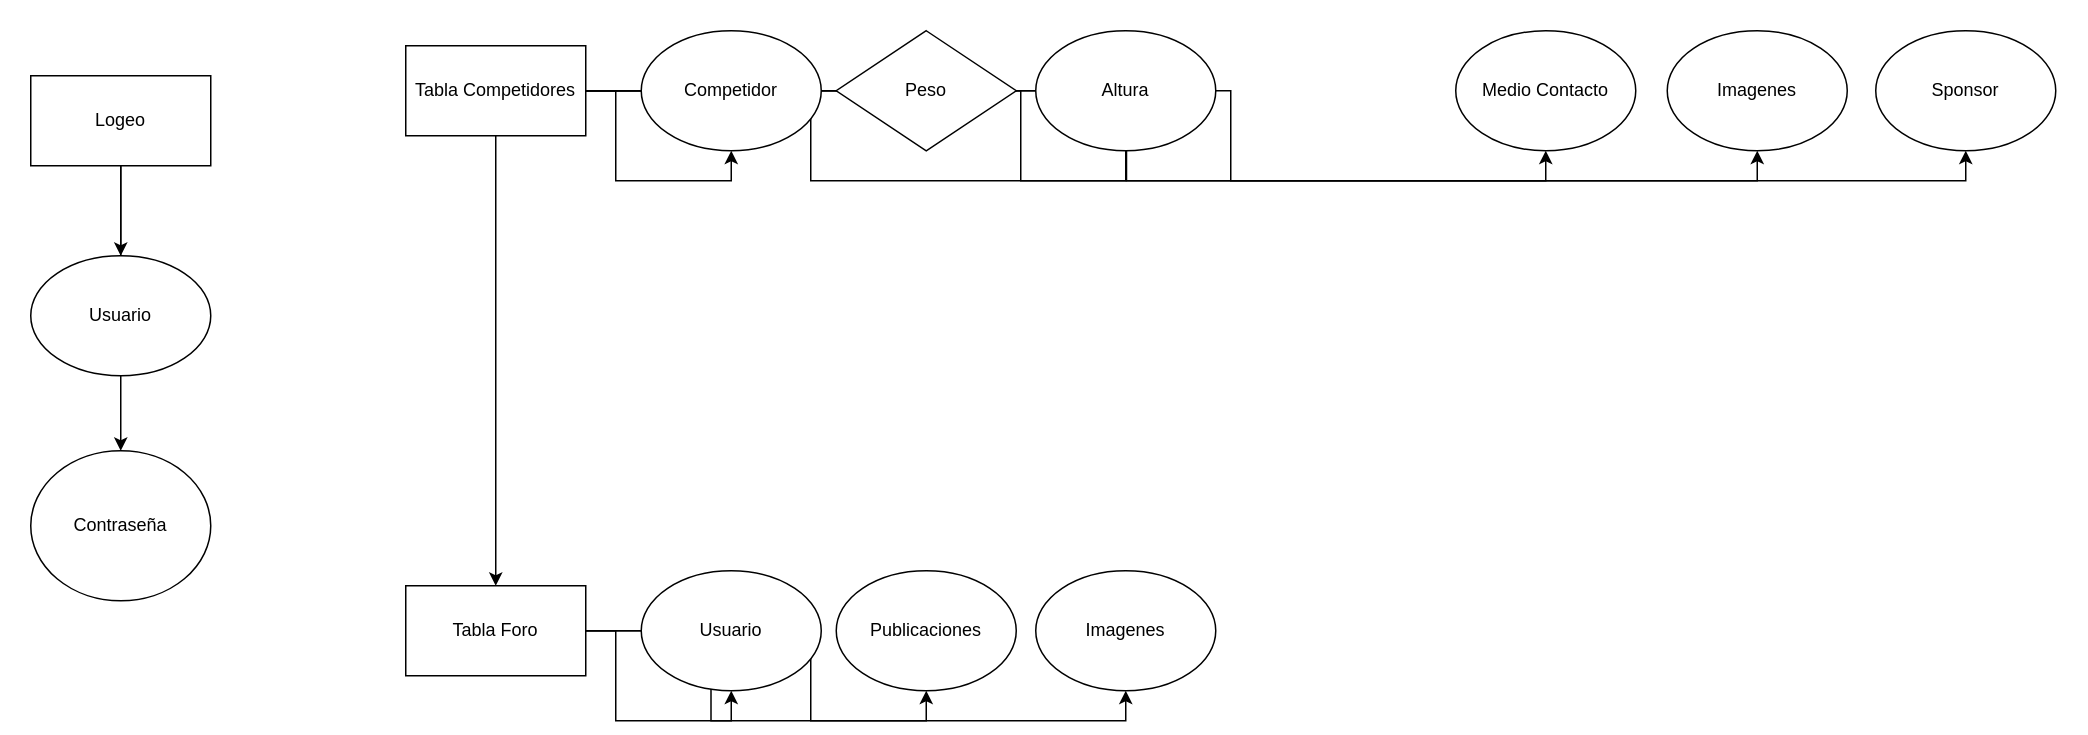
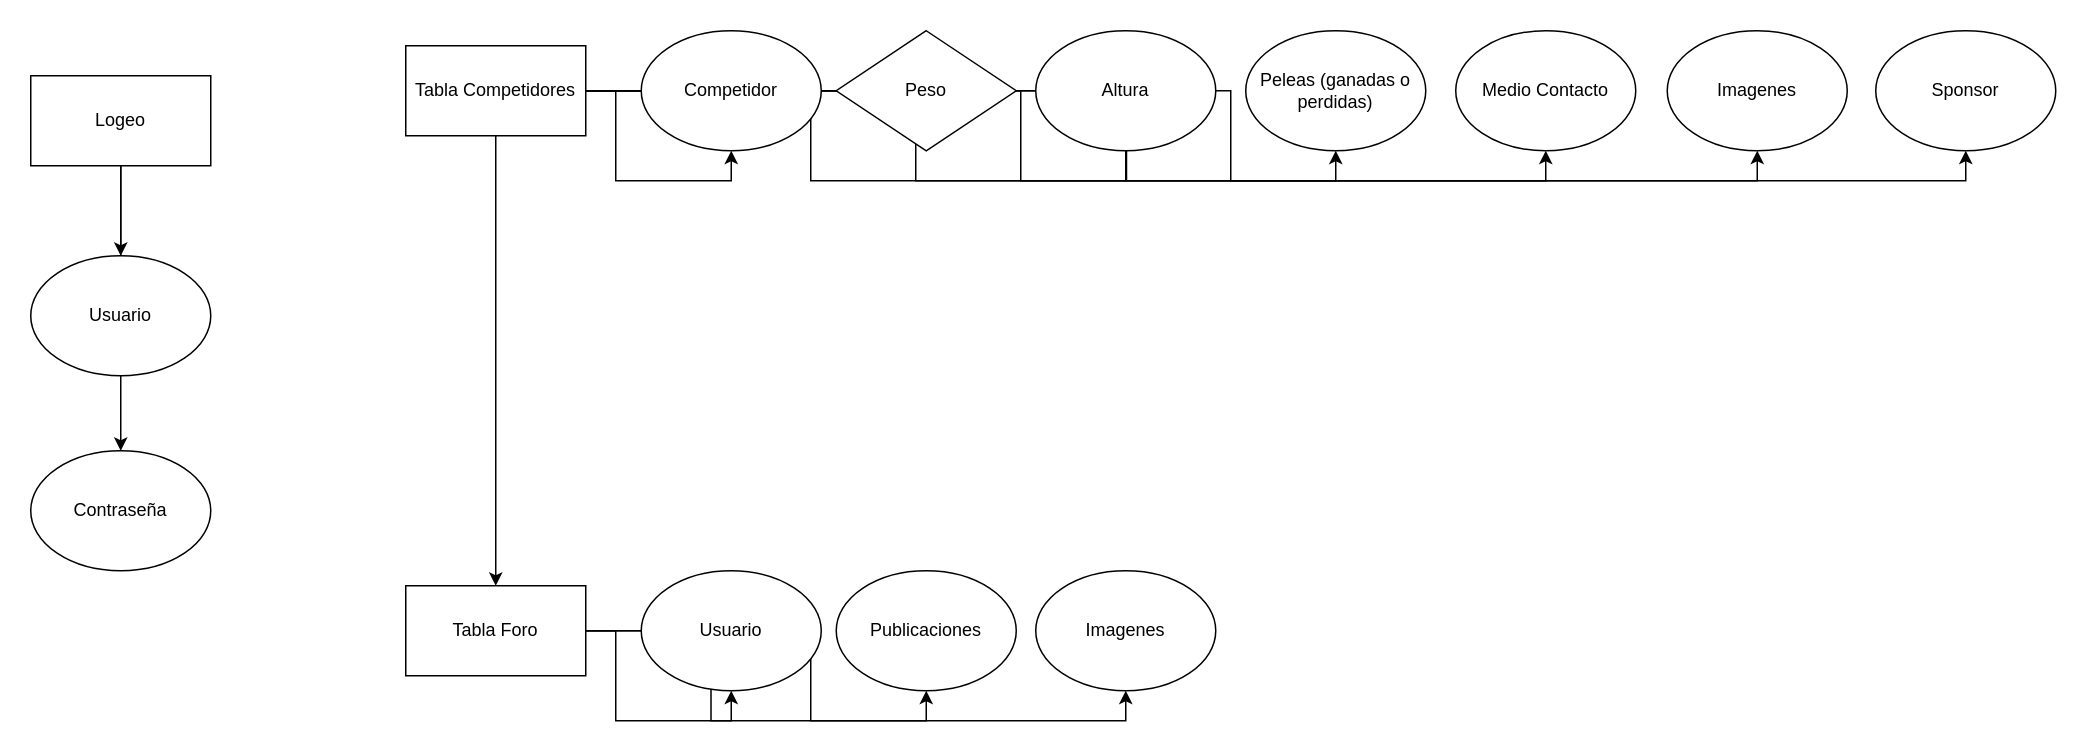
none -> (1336, 91)
none -> (916, 160)
(121, 526) -> (121, 511)
